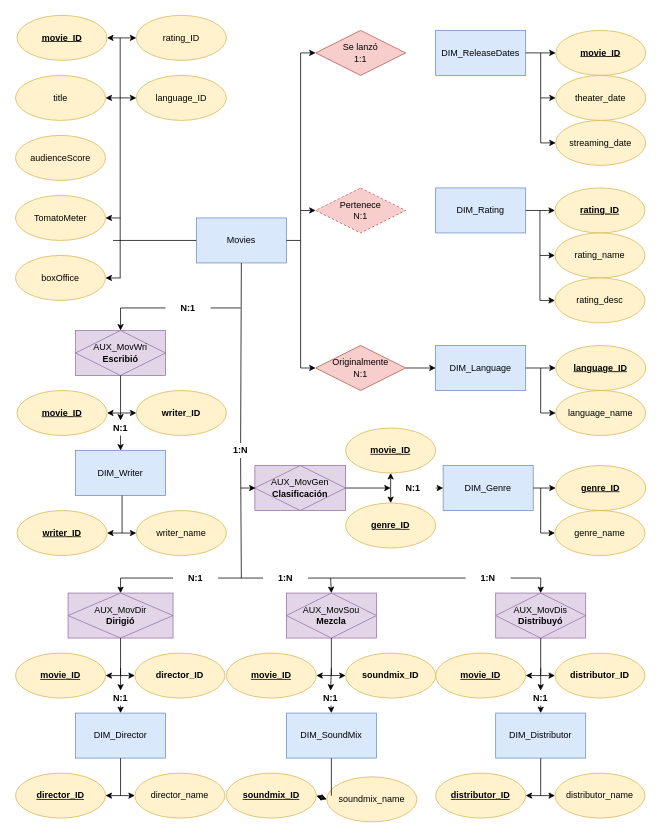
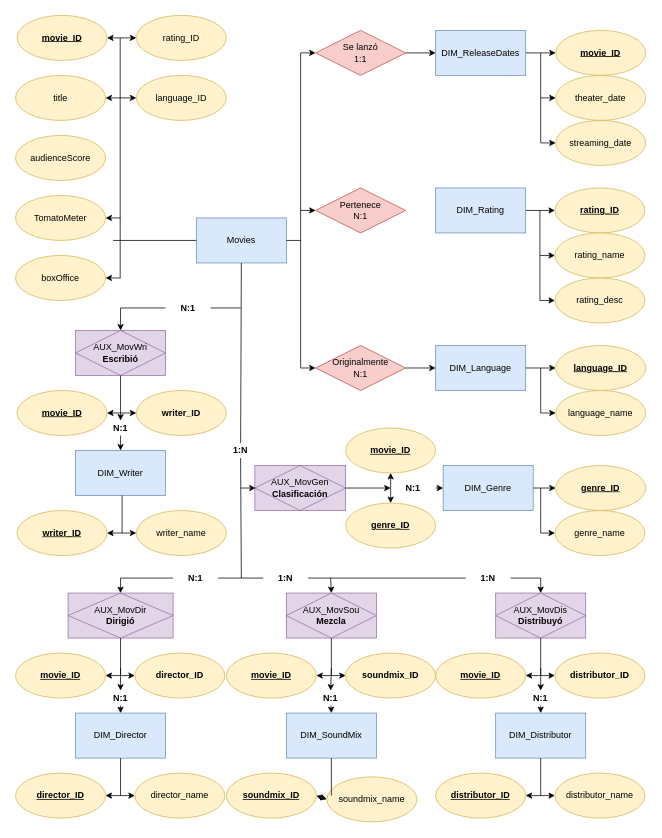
none -> (429, 53)
(360, 210) -> (360, 210)
